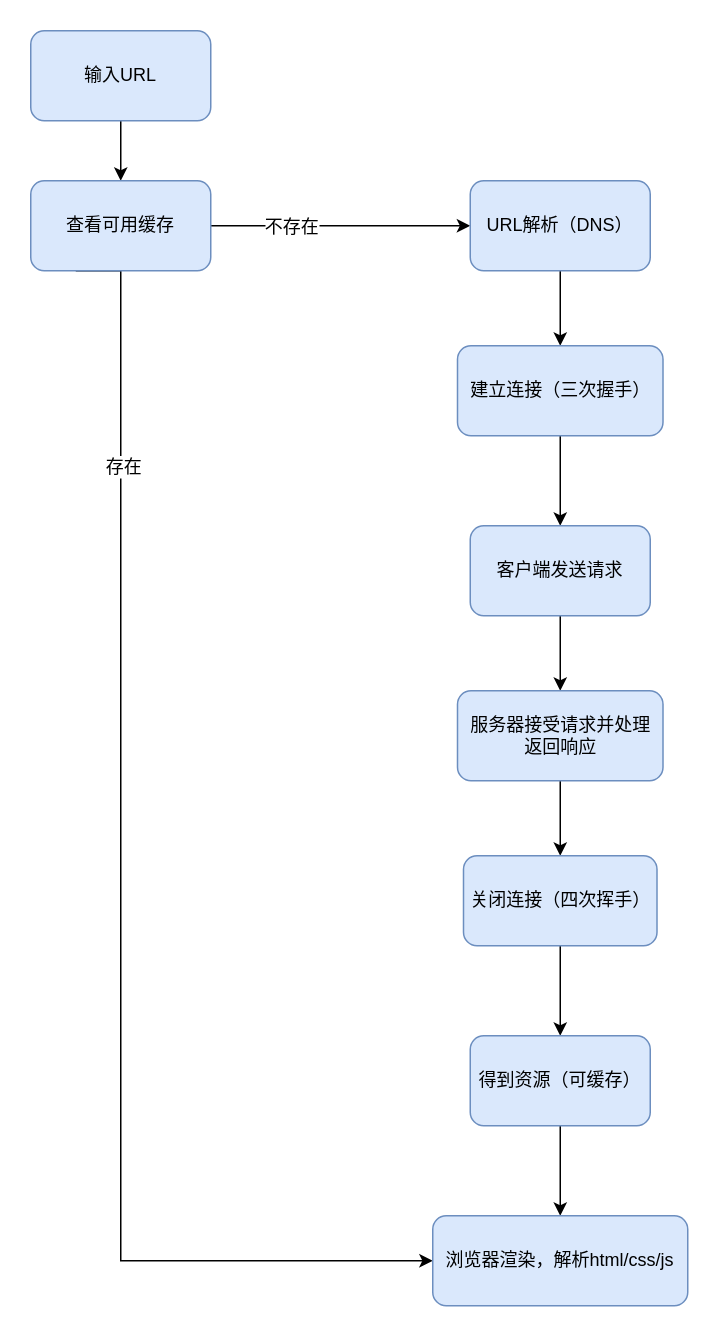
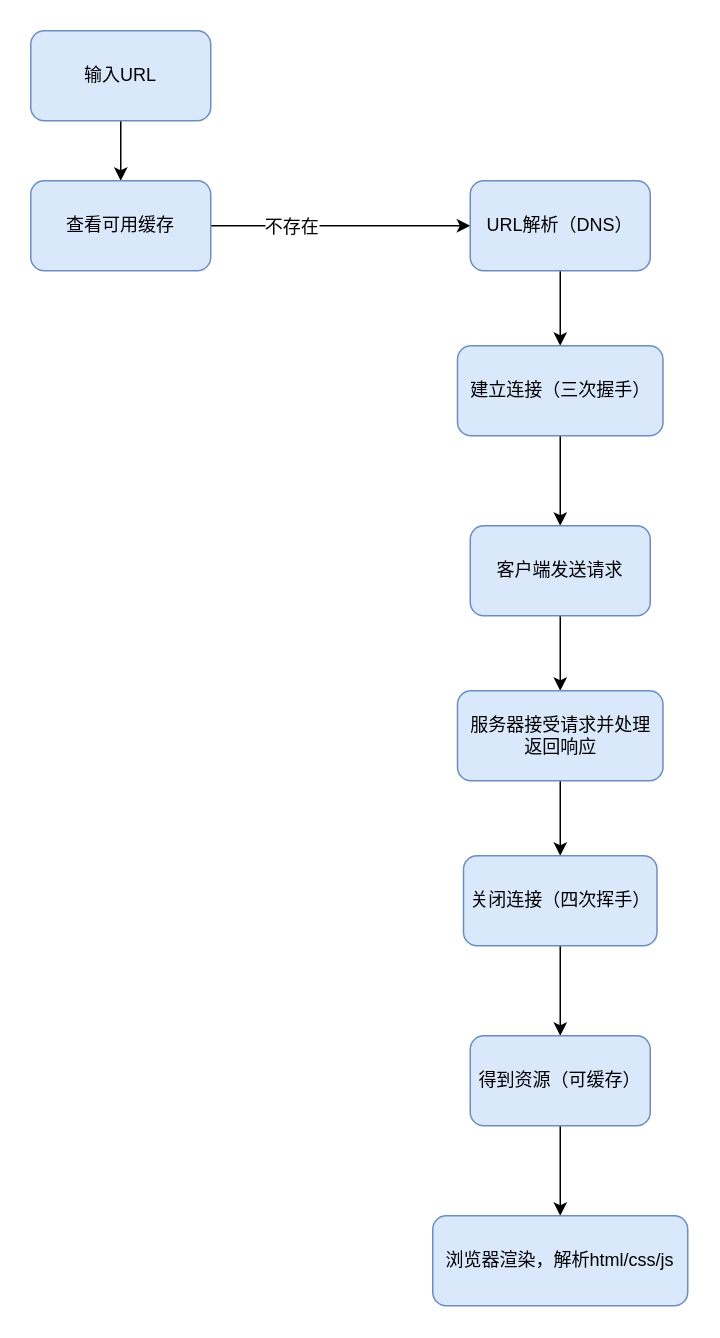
(121, 915) -> none
